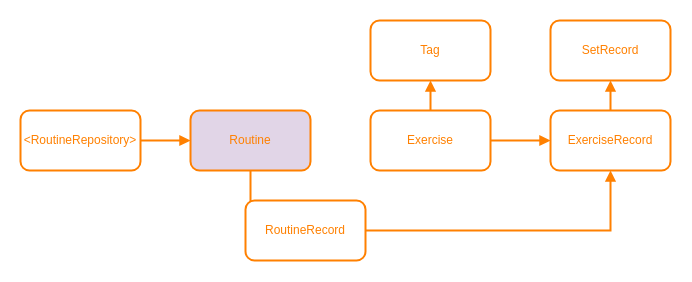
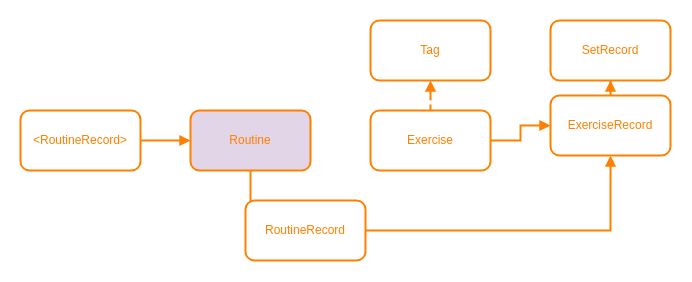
(431, 103) -> (431, 103)
(81, 141) -> (81, 141)
(611, 141) -> (611, 126)
